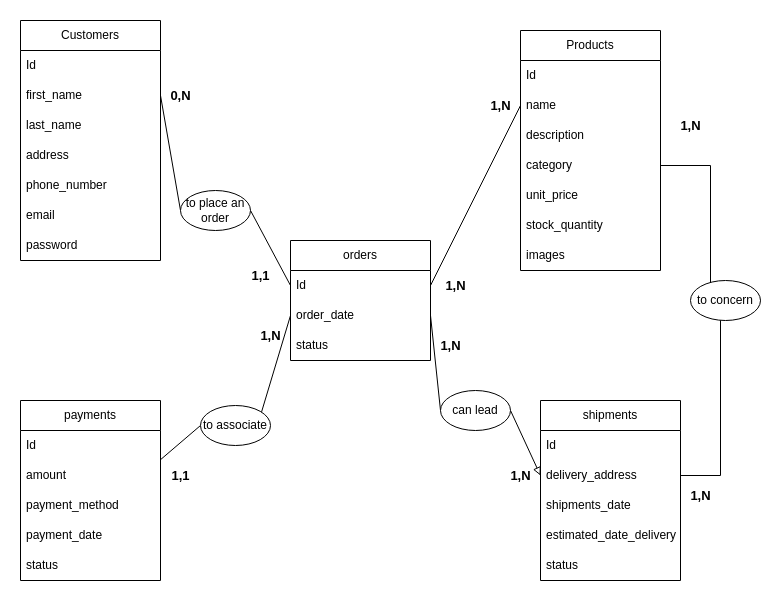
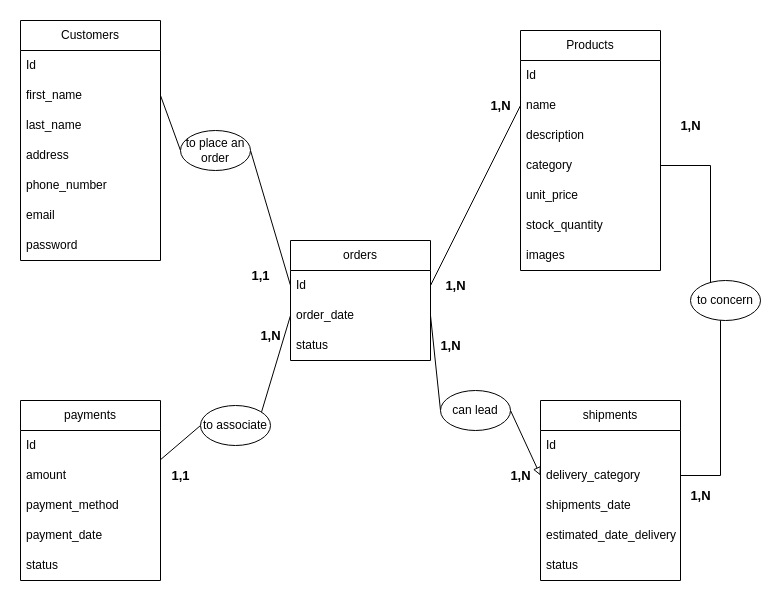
(181, 96) -> none
(216, 211) -> (216, 151)
(597, 476) -> (601, 476)
